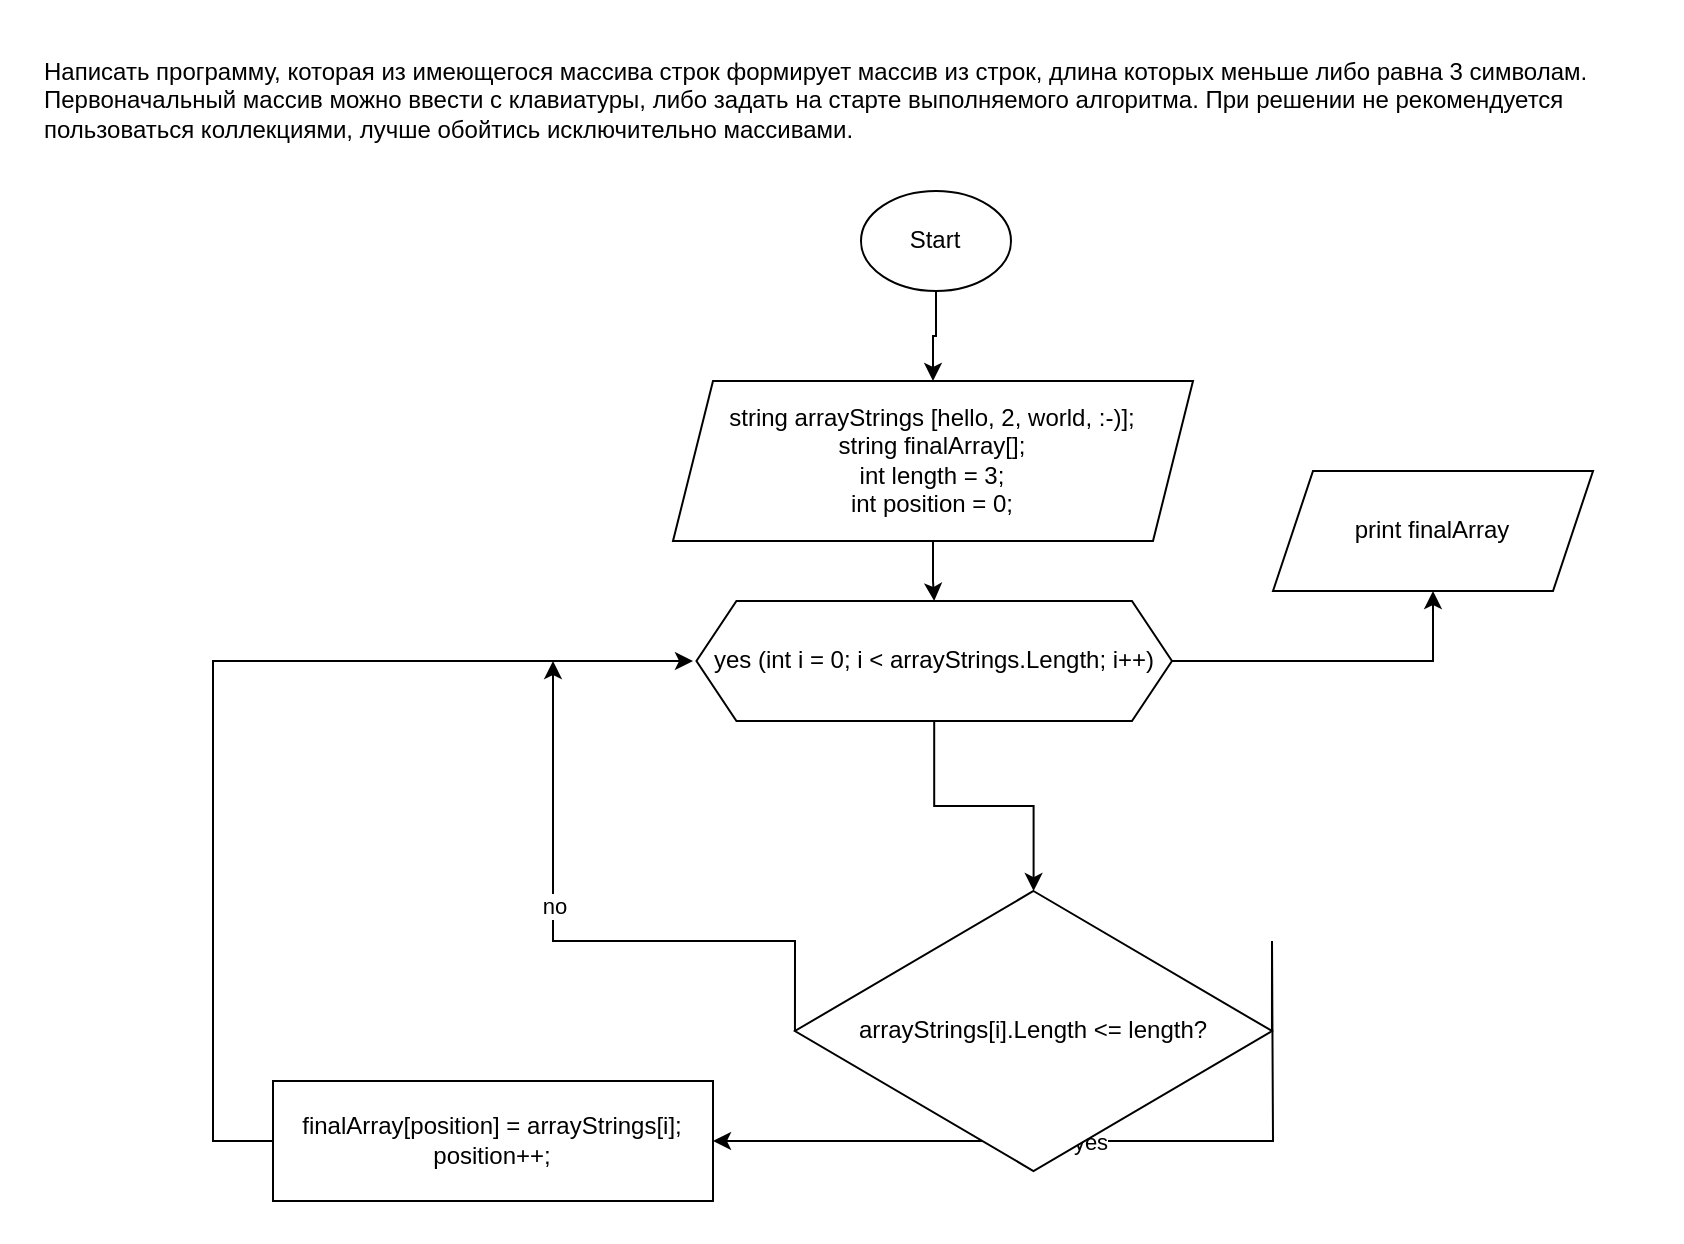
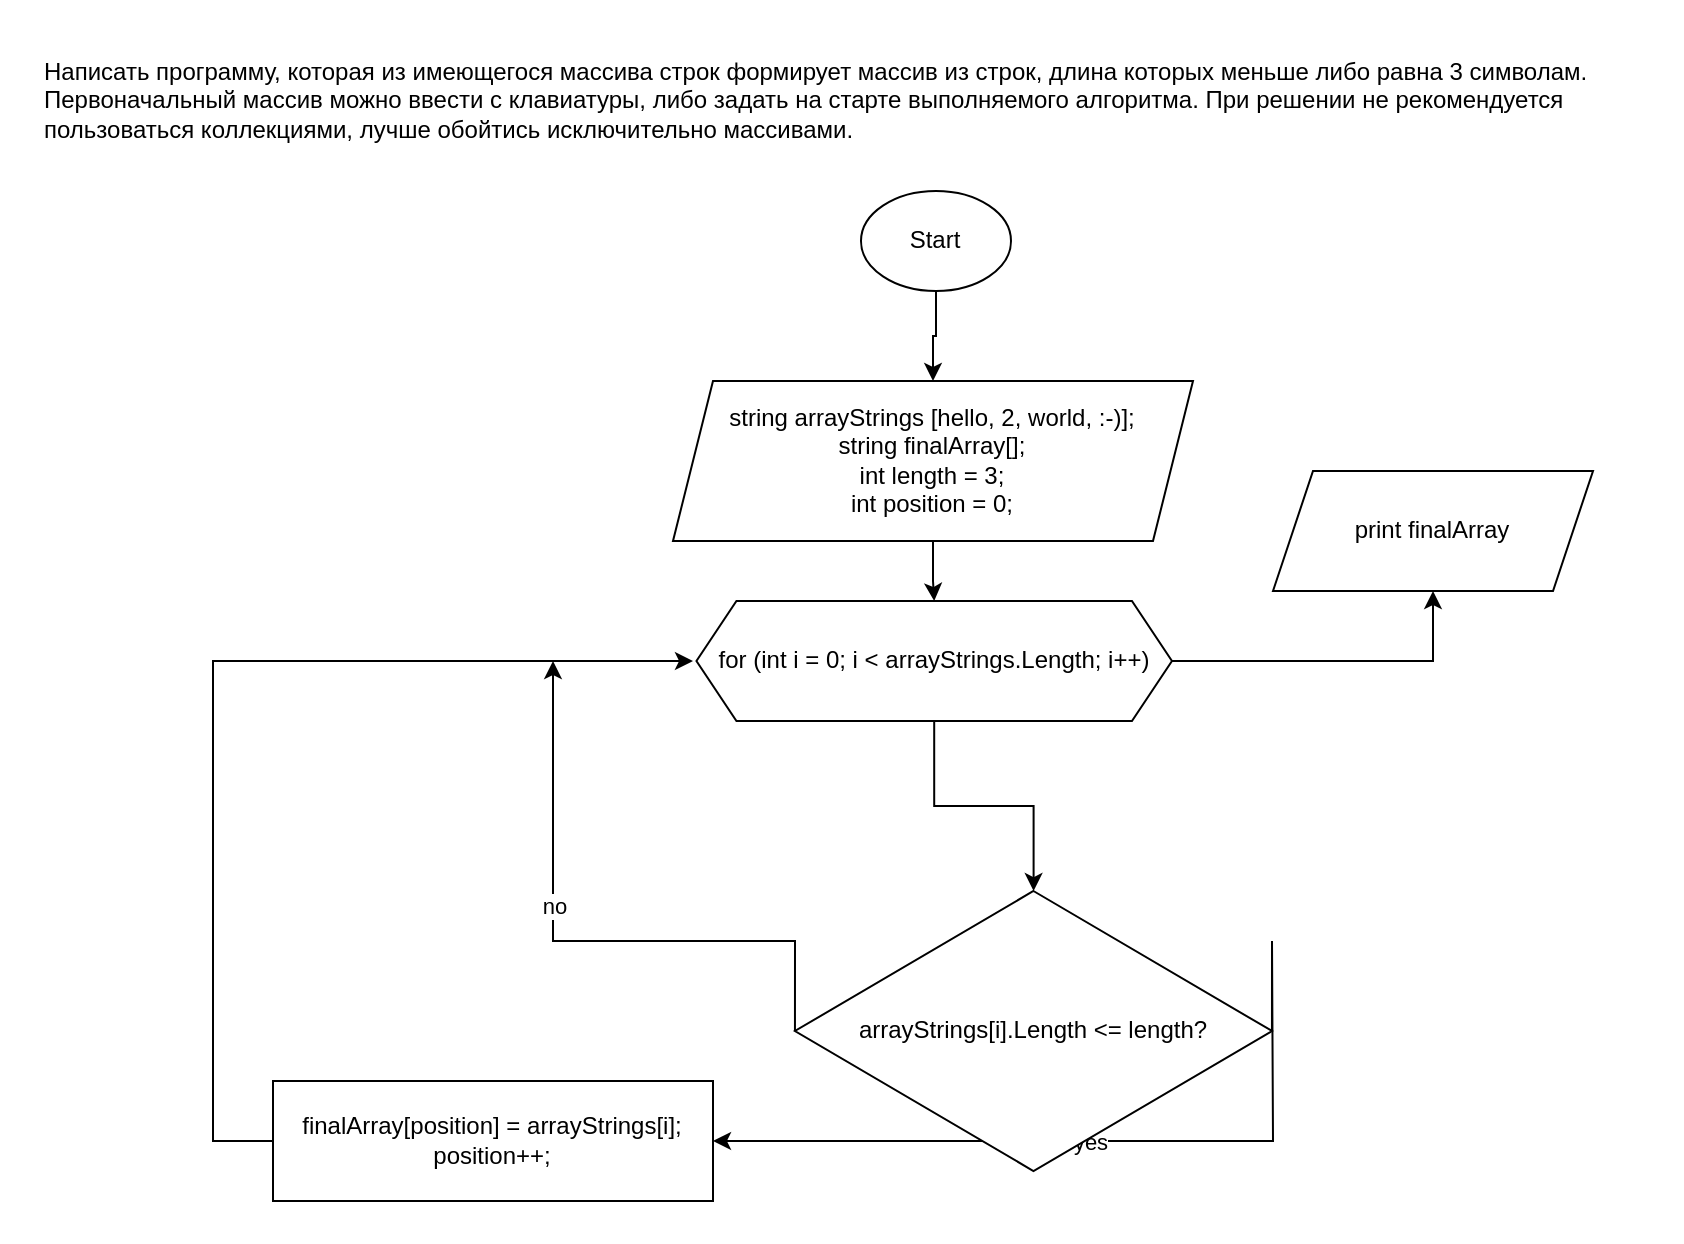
(935, 661) -> (935, 661)
